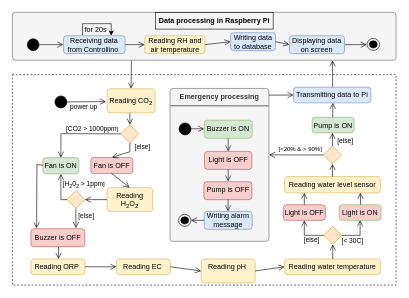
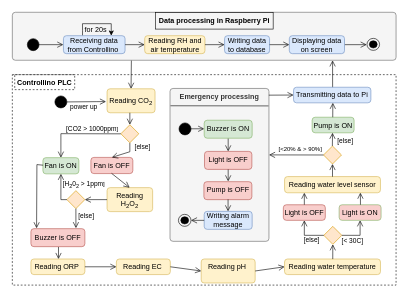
(253, 42) -> (247, 45)
none -> (45, 82)
